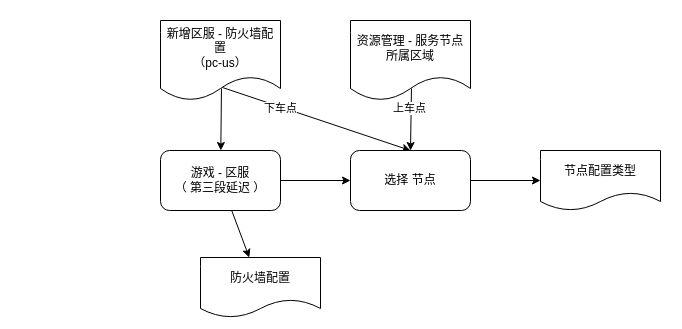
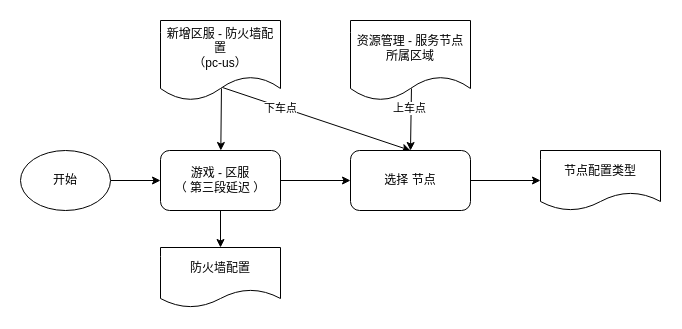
none -> (66, 181)
none -> (132, 181)
(261, 288) -> (221, 278)
